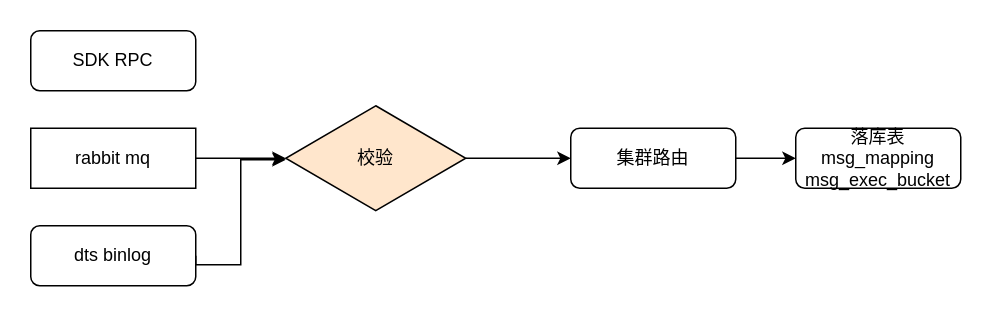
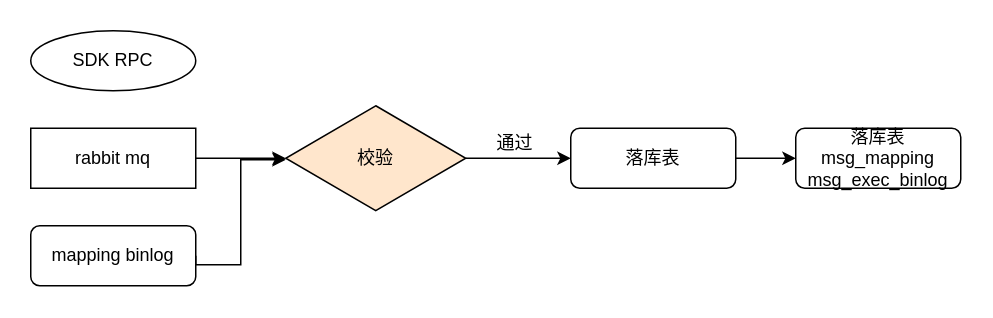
(113, 61) -> (113, 61)
none -> (515, 143)
(653, 158) -> (653, 158)
(878, 158) -> (878, 158)
(113, 256) -> (113, 256)
